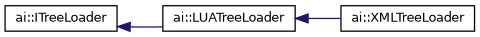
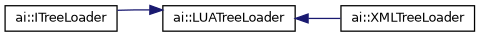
(146, 27) -> (134, 10)
